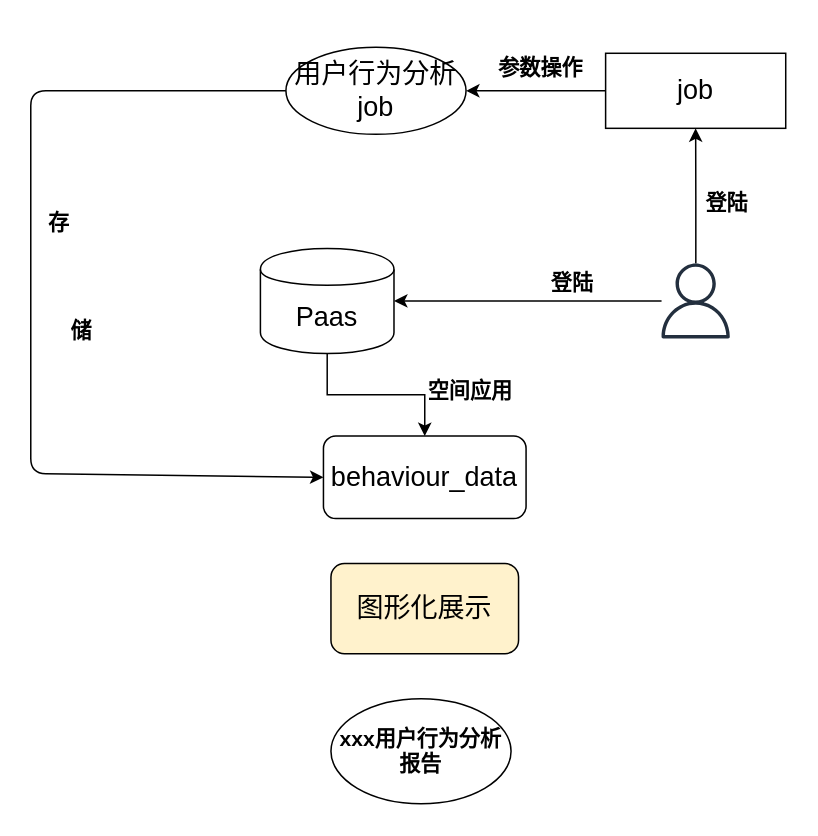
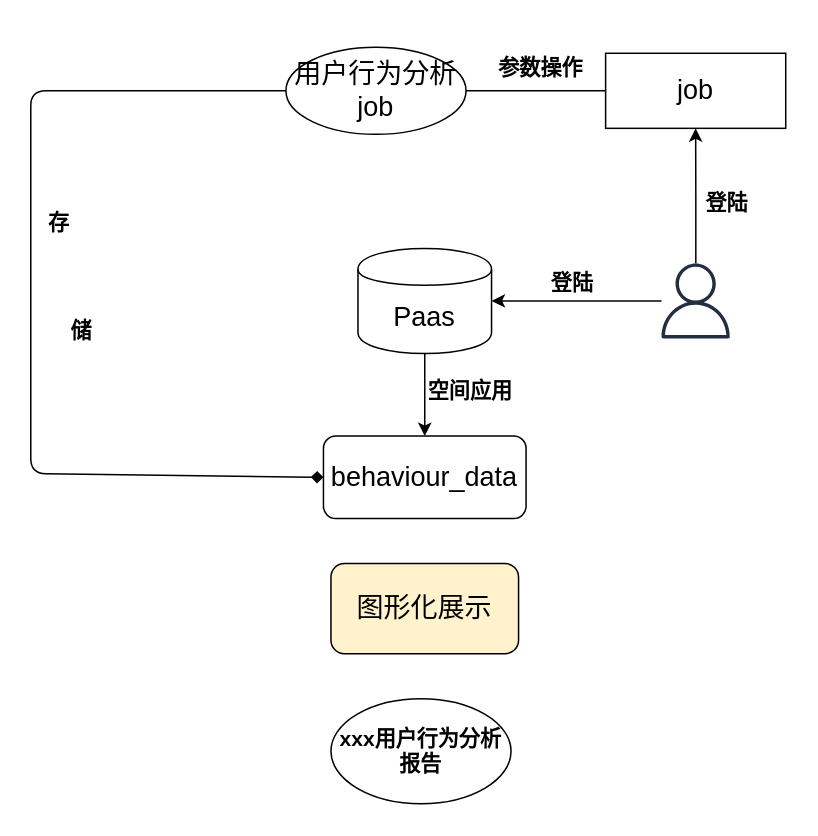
(477, 91) -> (473, 91)
(327, 301) -> (425, 301)
(312, 477) -> (311, 477)
